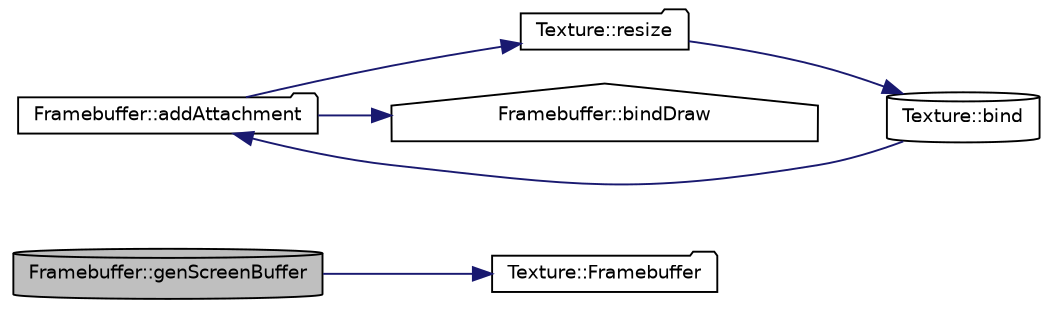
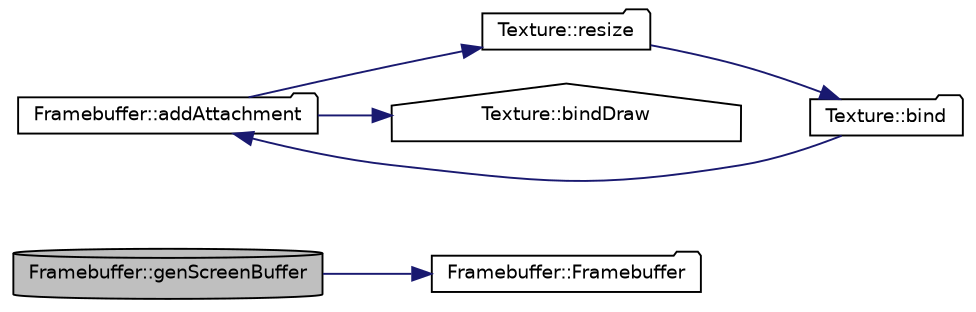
(605, 115) -> (566, 115)
(963, 117) -> (887, 117)
(605, 274) -> (566, 274)
